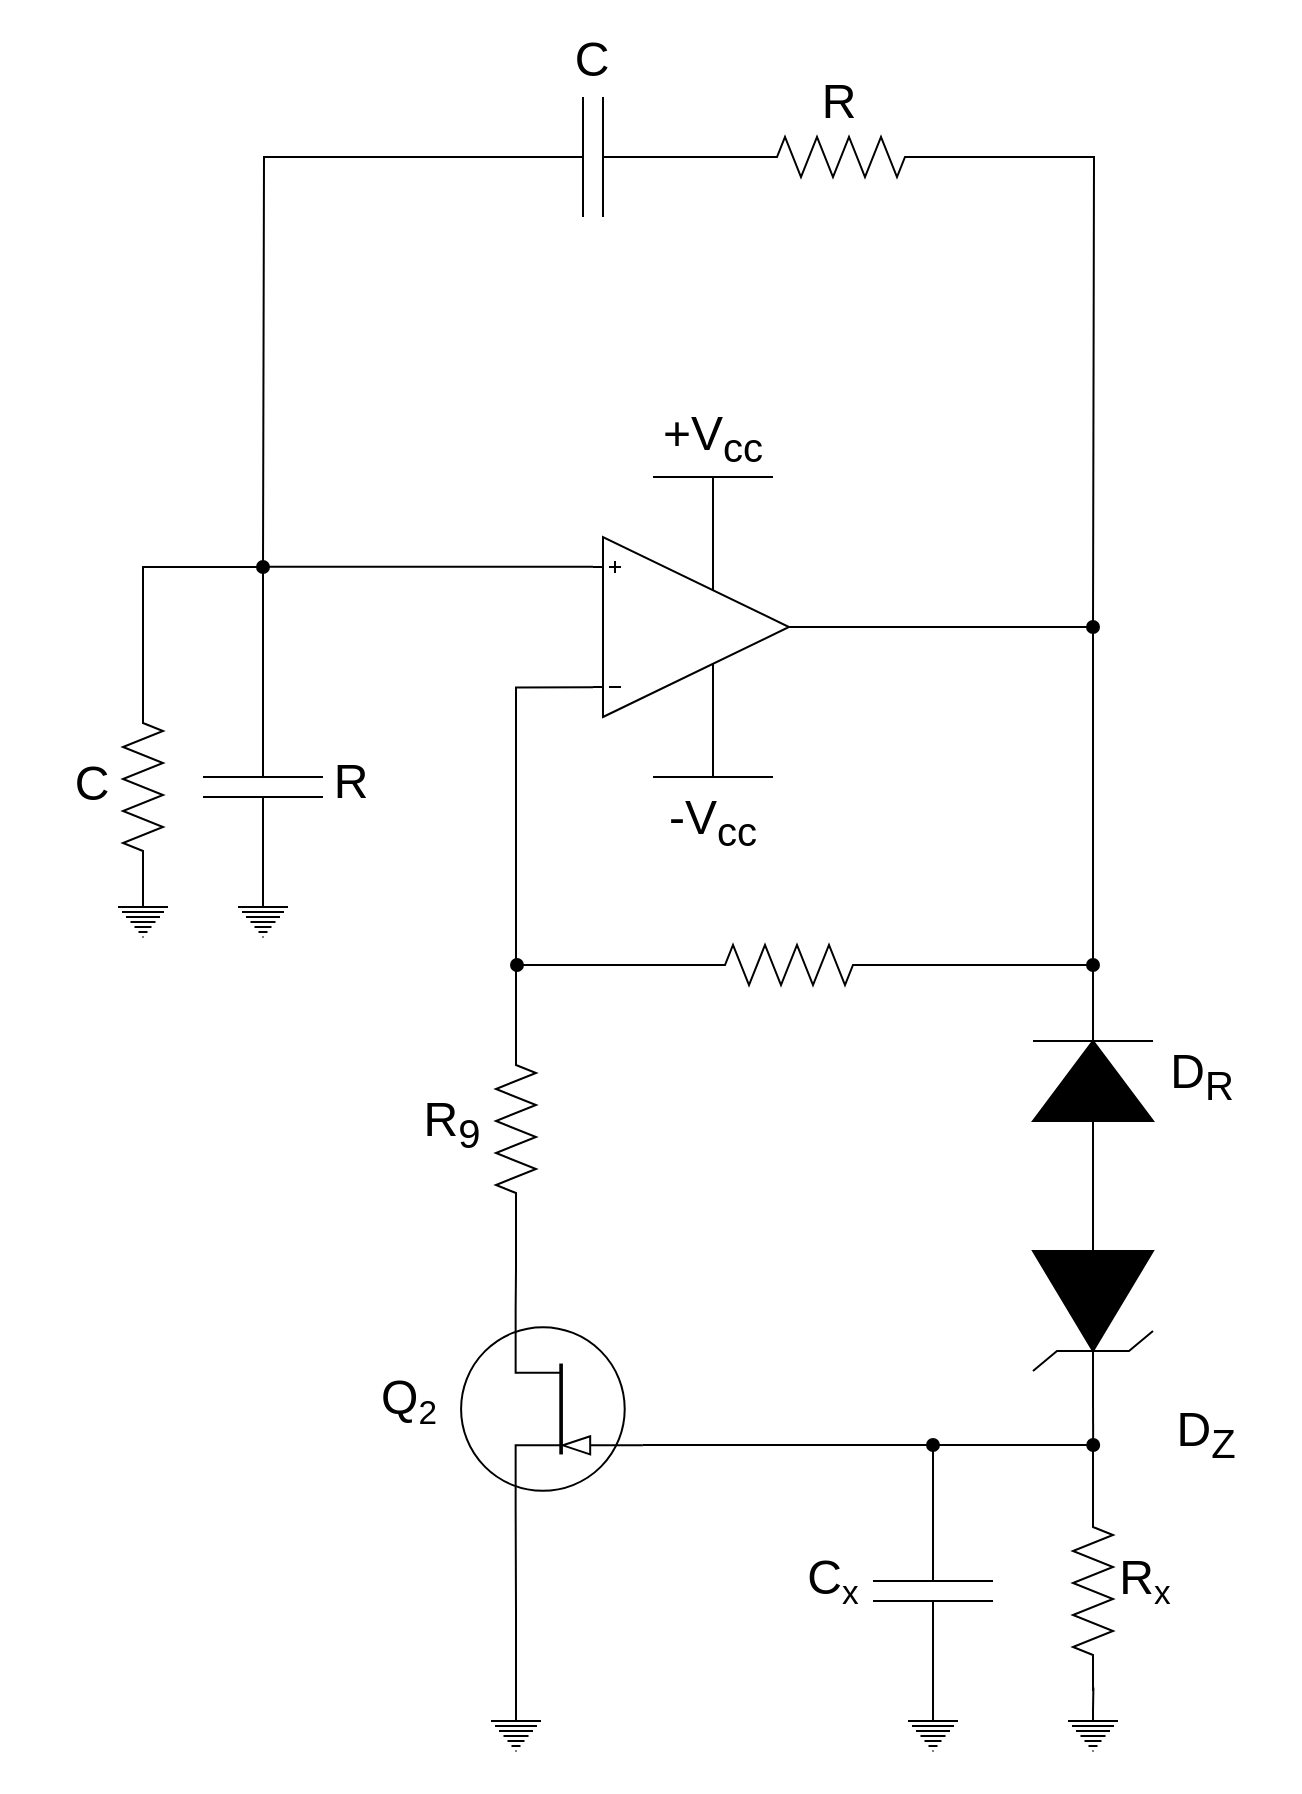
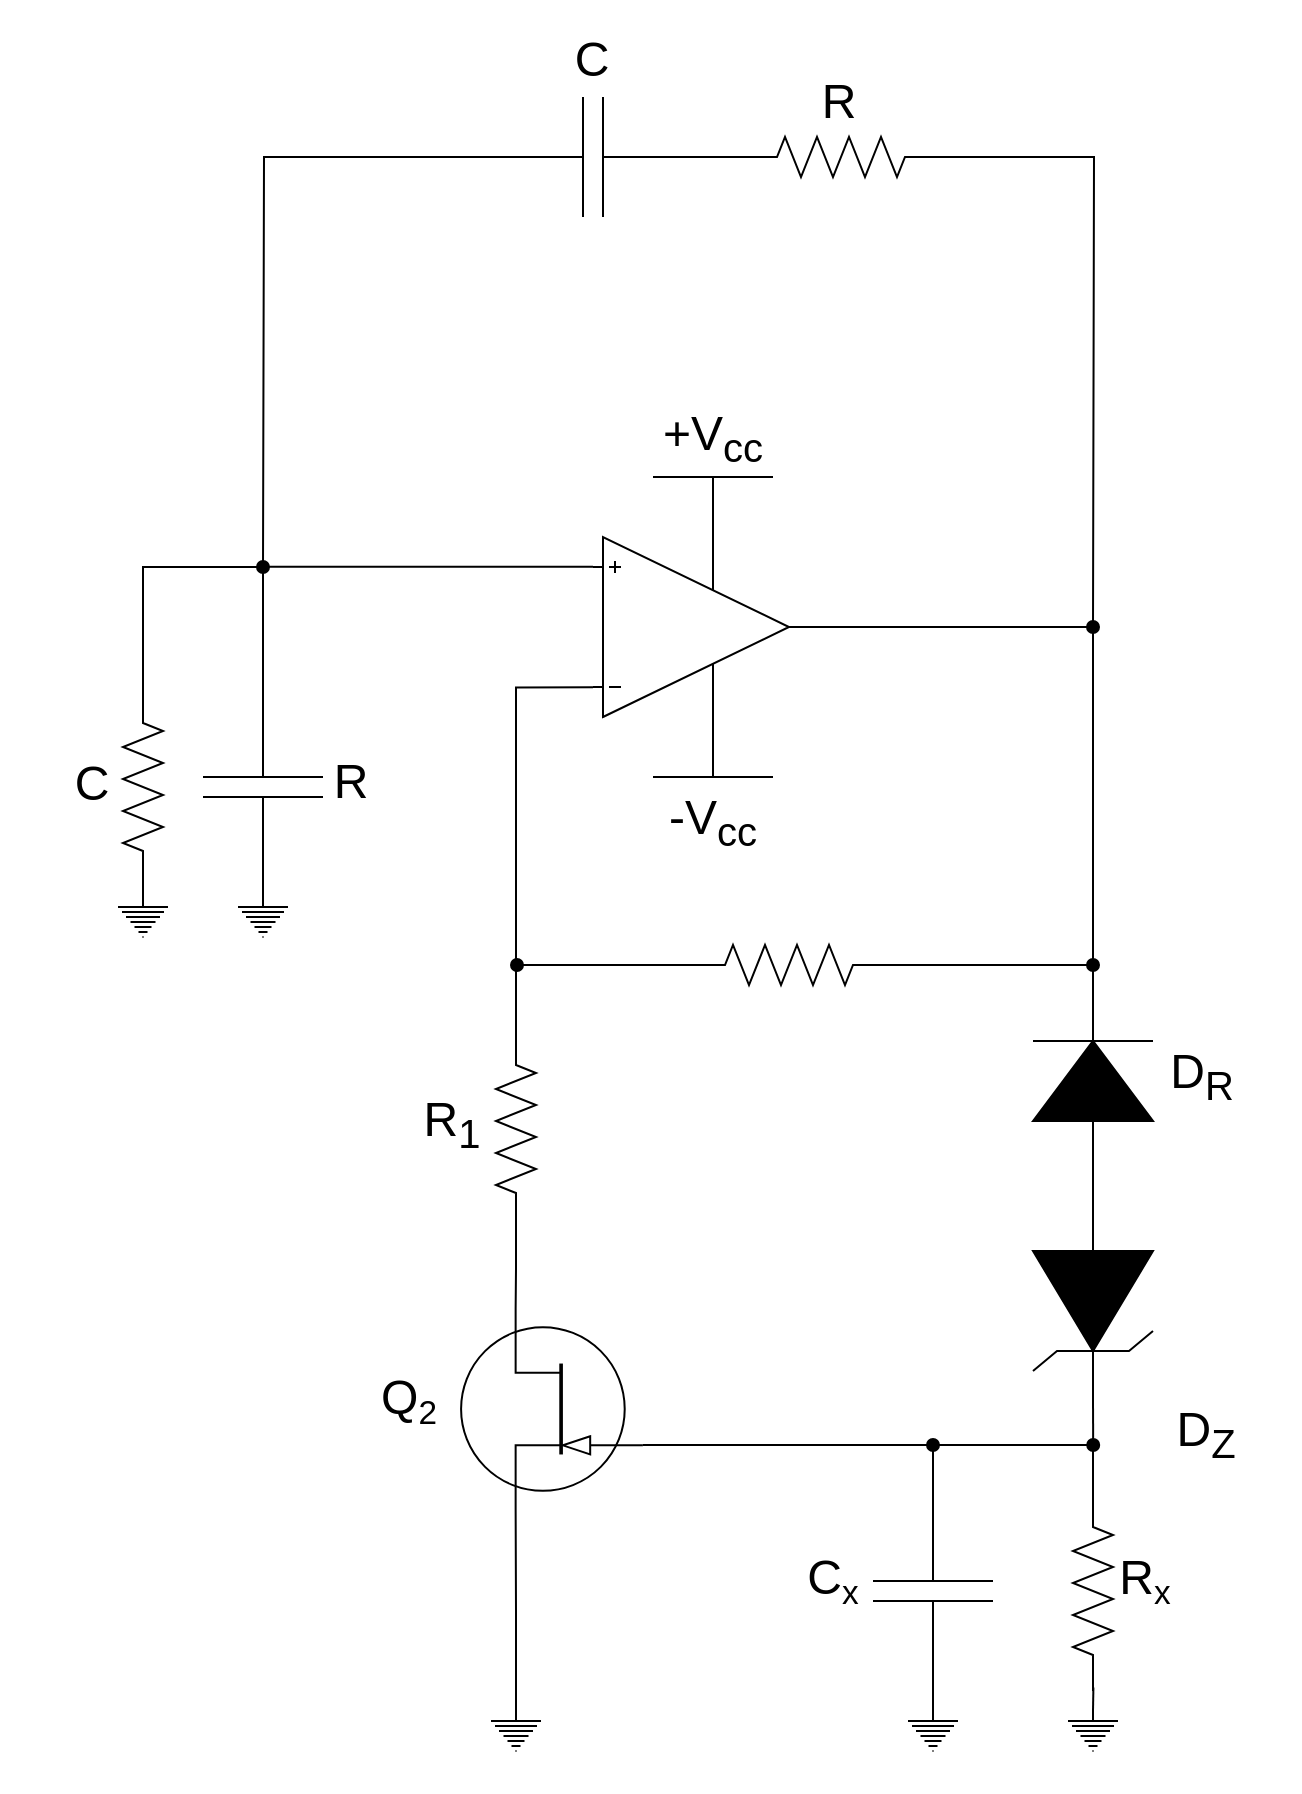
(453, 1125) -> (453, 1125)
